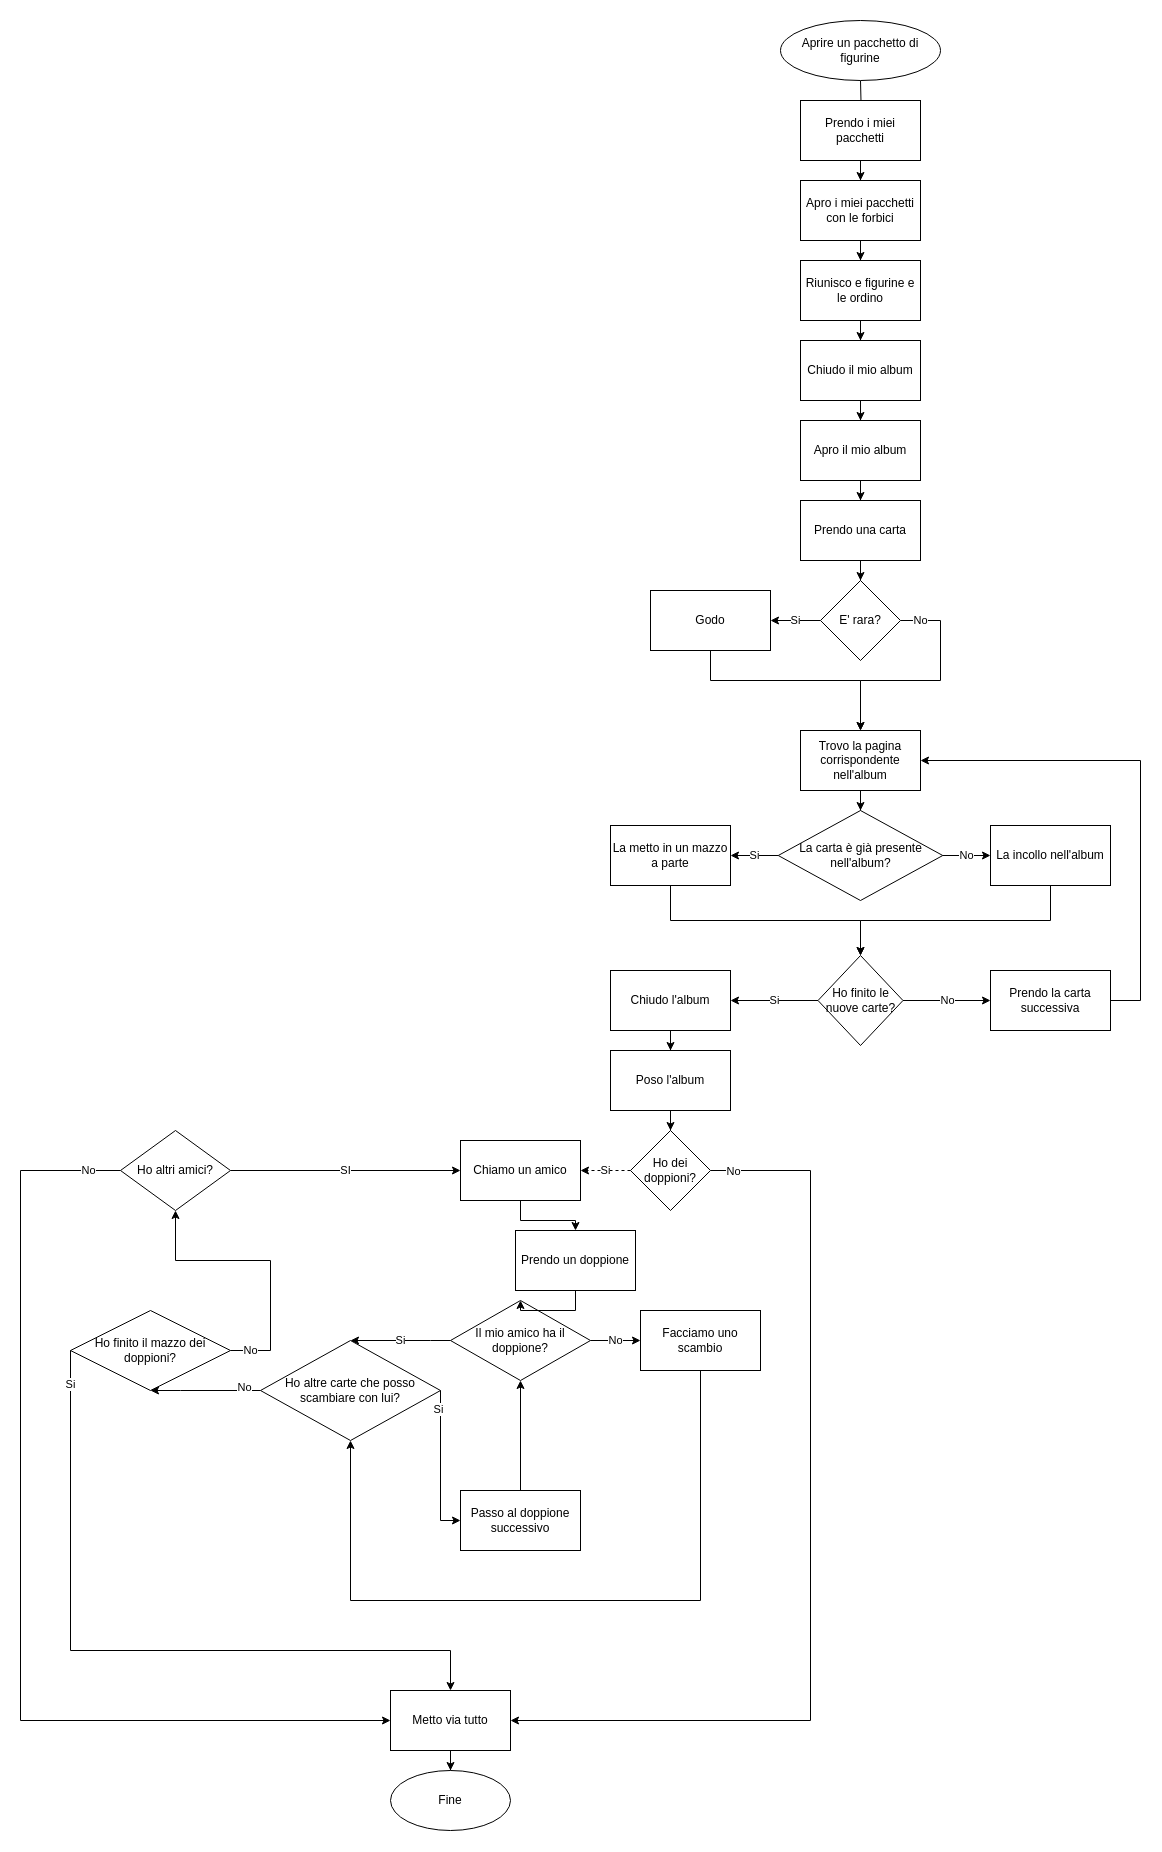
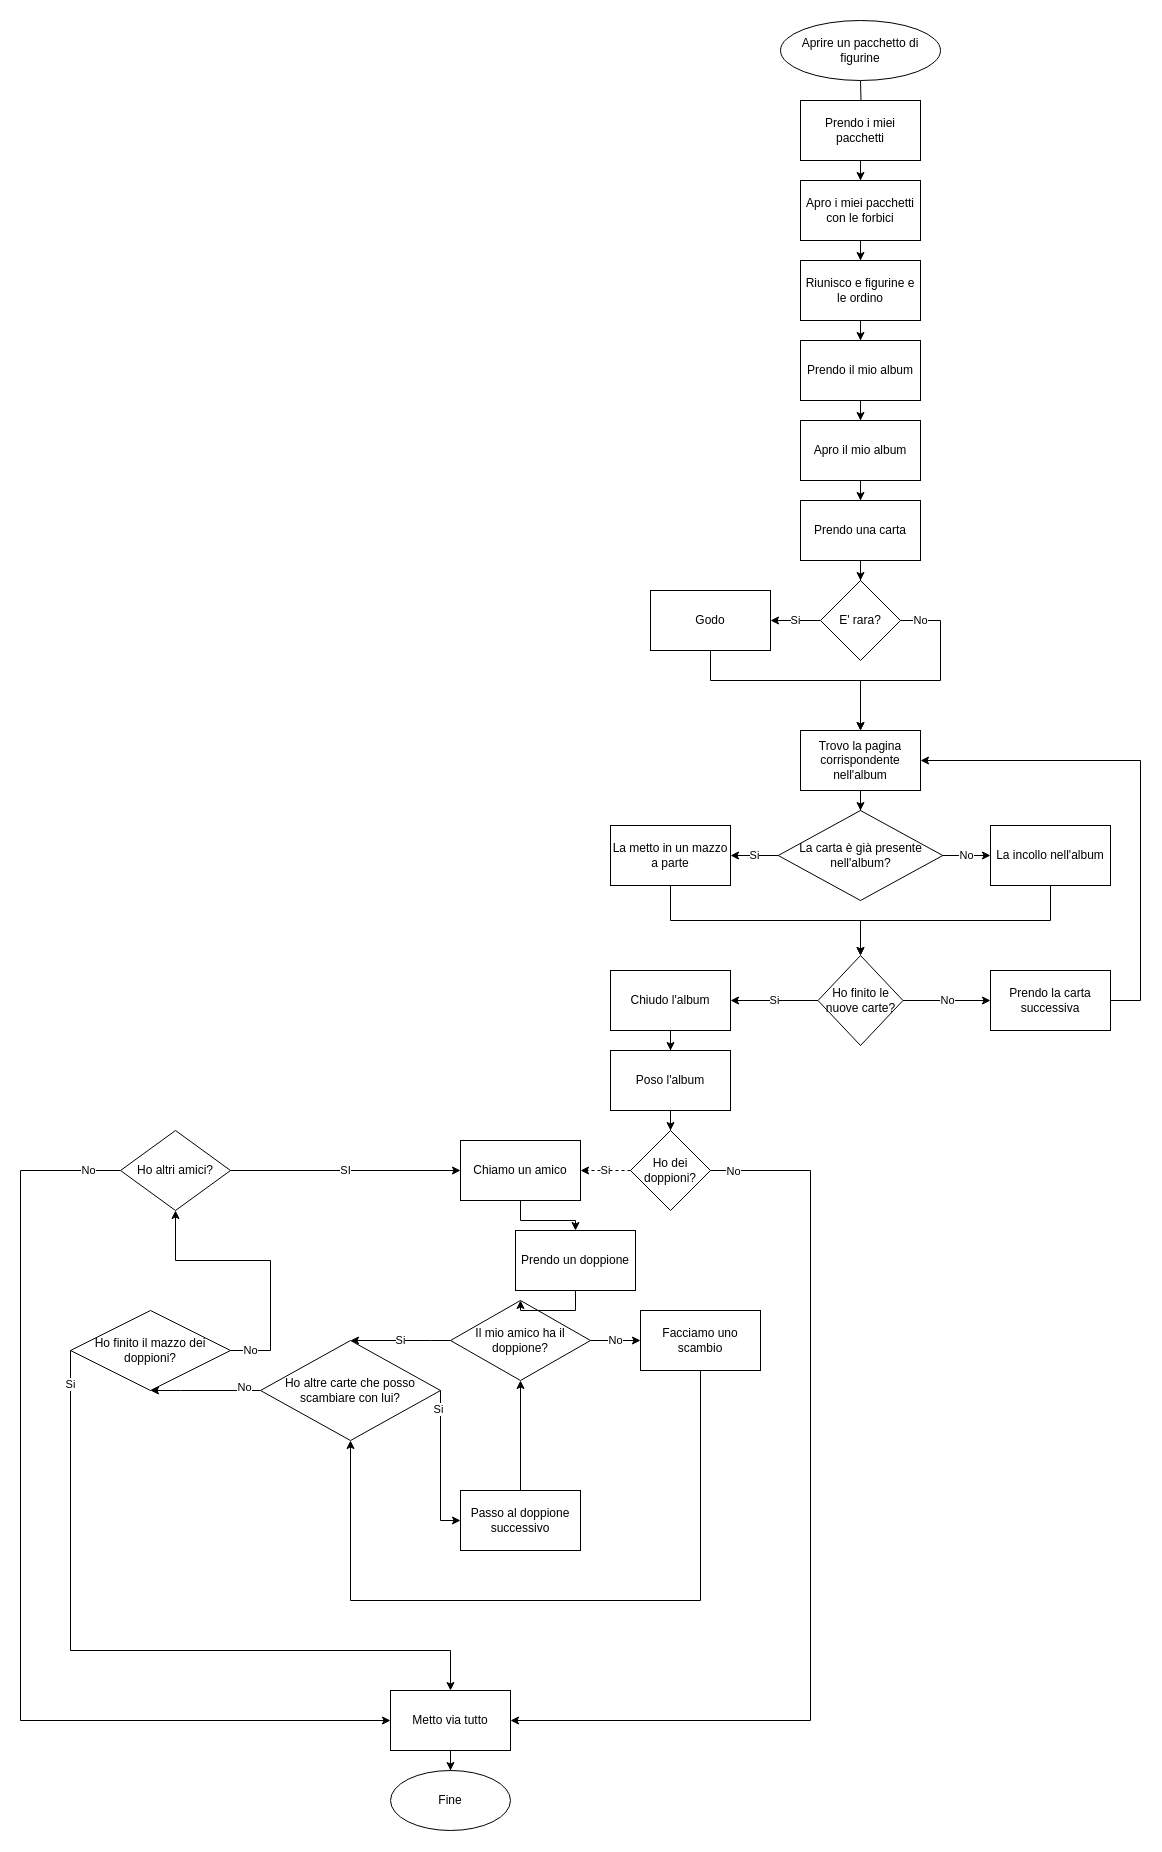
(861, 371) -> (861, 371)
